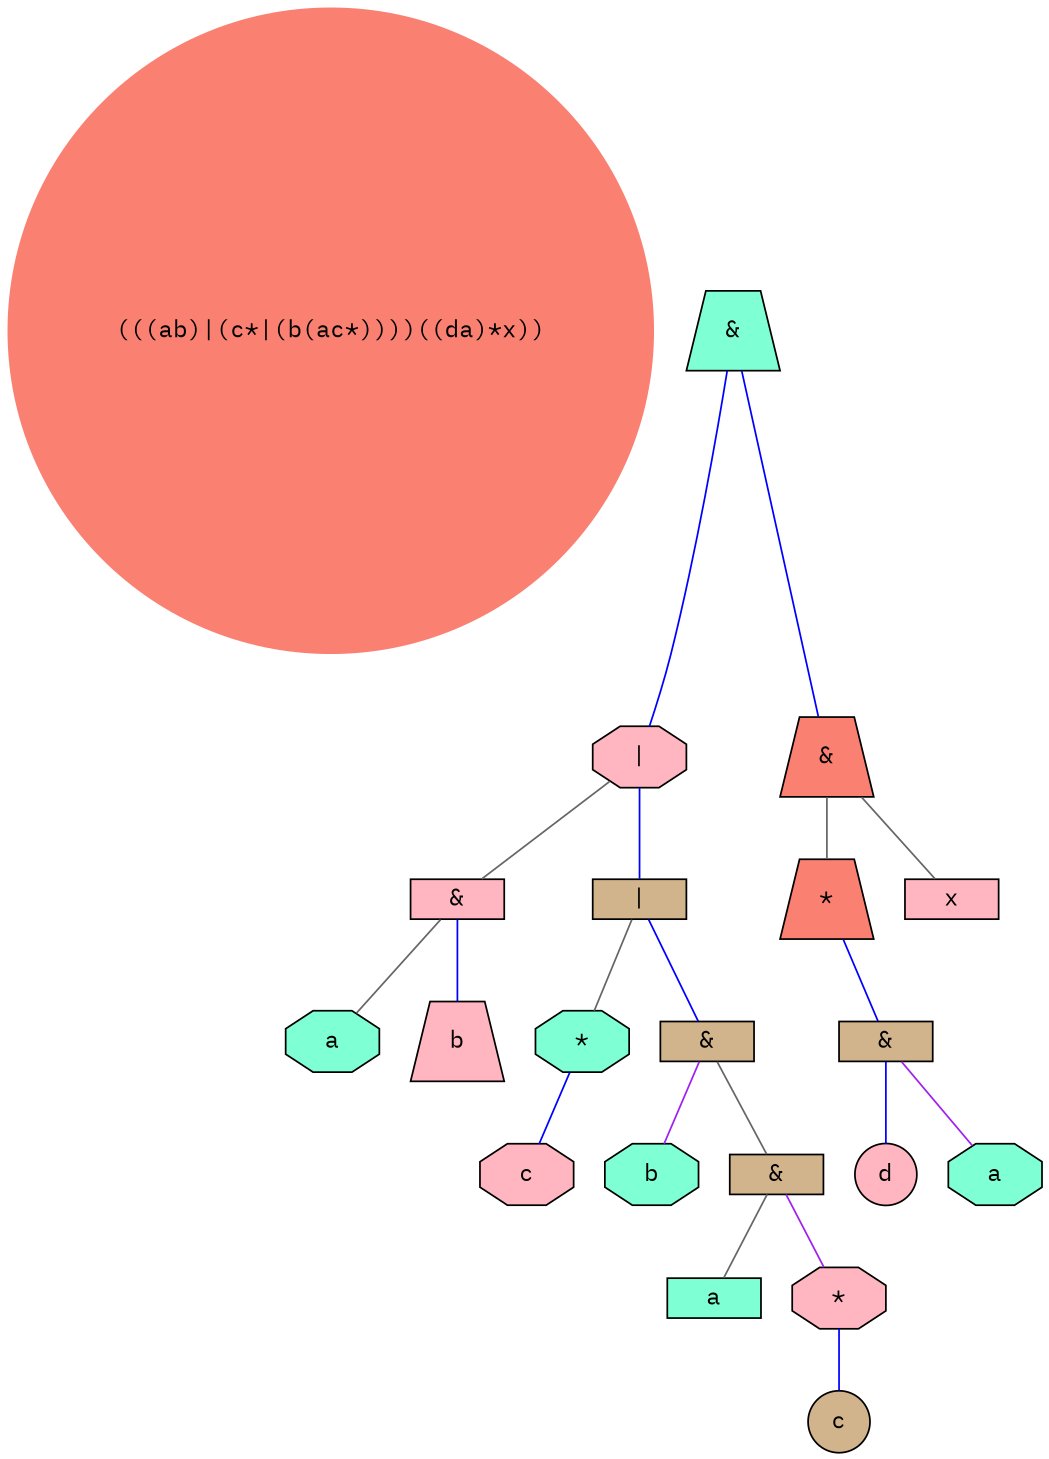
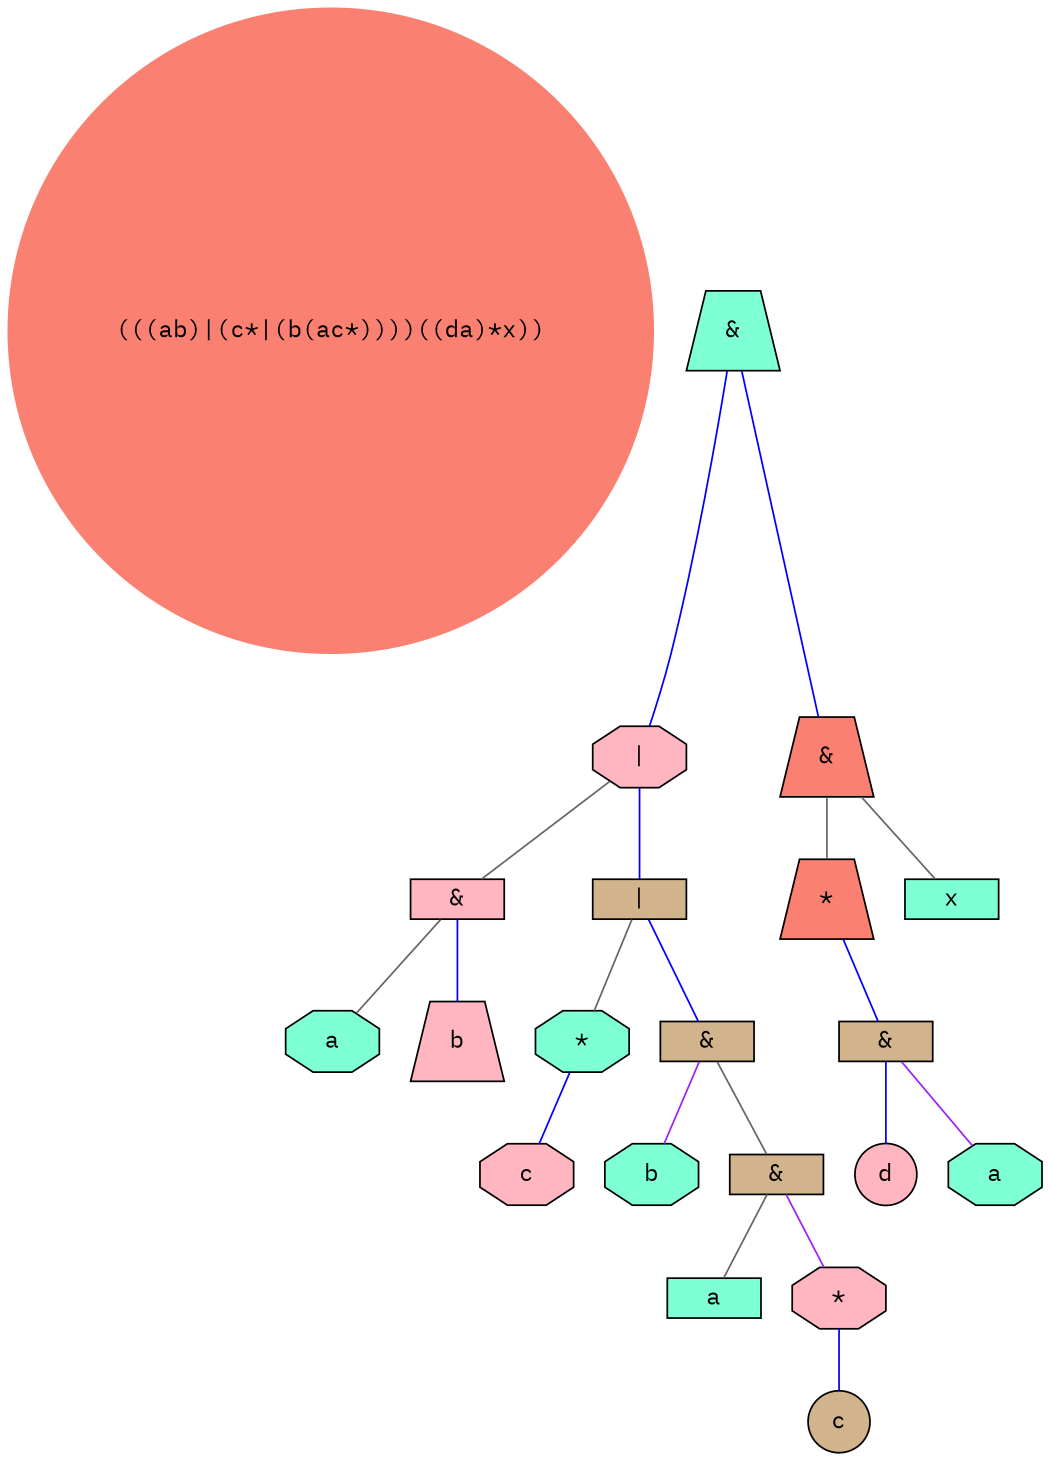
(952, 899) -> (952, 899)
